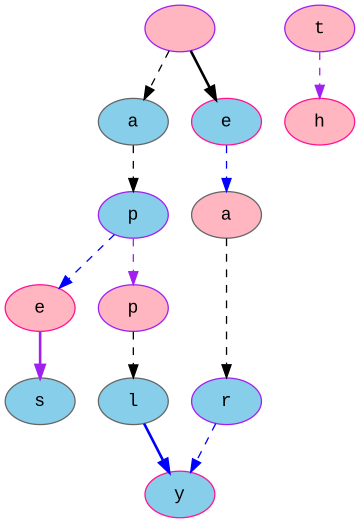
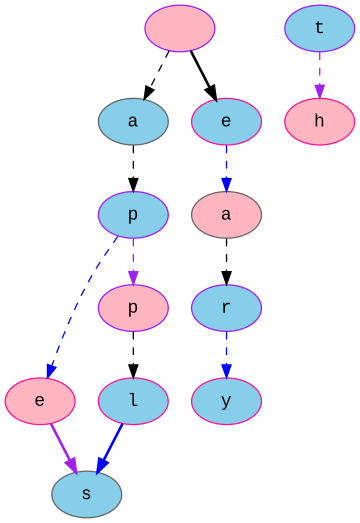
(320, 28) -> (320, 28)
(133, 401) -> (133, 401)
(154, 442) -> (113, 442)
